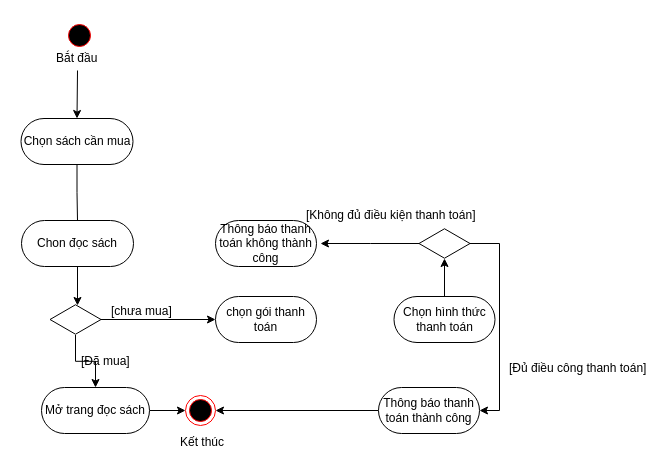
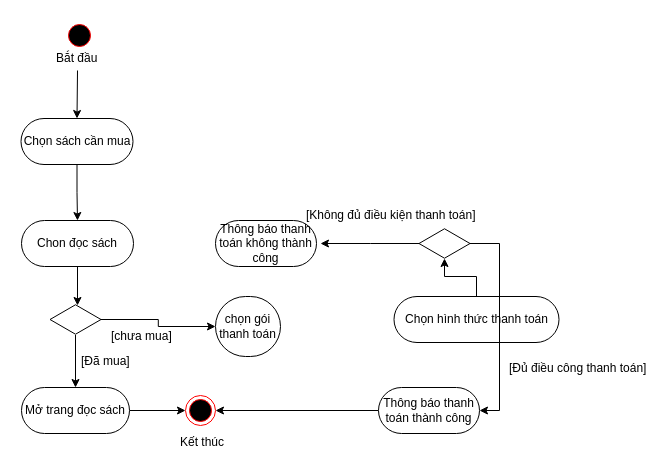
(77, 214) -> (77, 212)
(145, 309) -> (145, 334)
(266, 320) -> (248, 327)
(445, 320) -> (477, 320)
(96, 411) -> (76, 411)
